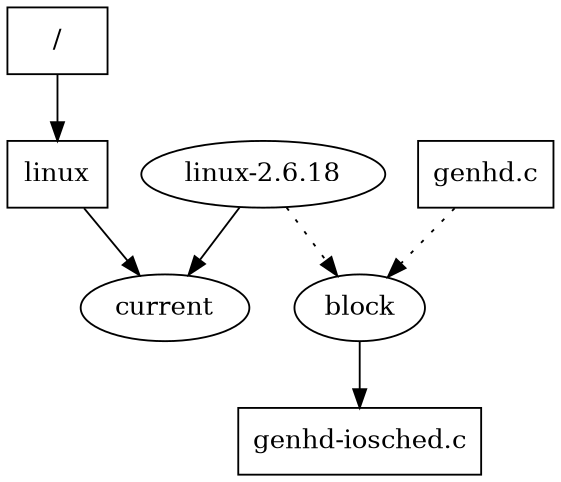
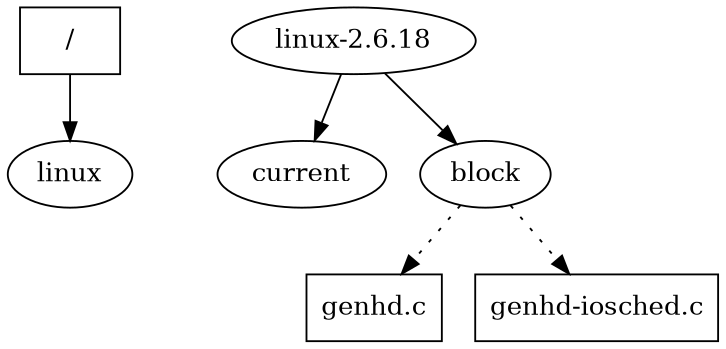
(57, 174) -> (70, 174)
(106, 234) -> none
(306, 234) -> (414, 102)
(428, 236) -> (437, 233)
(360, 365) -> (534, 233)
